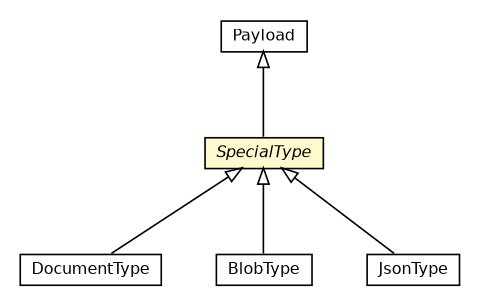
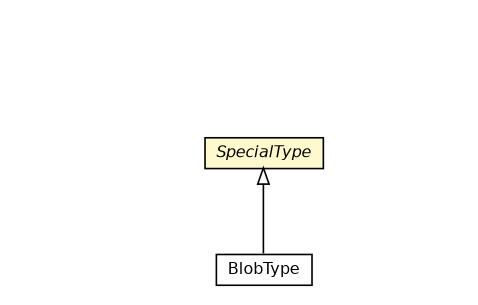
(263, 36) -> none
(90, 269) -> none
(413, 269) -> none
